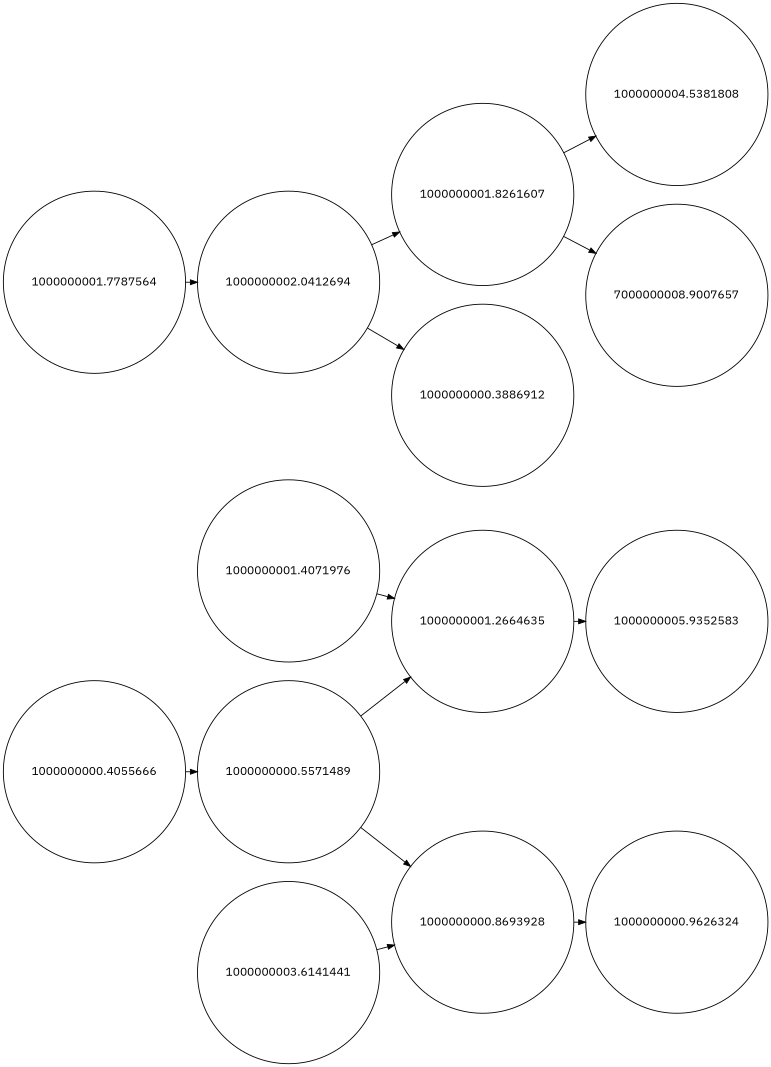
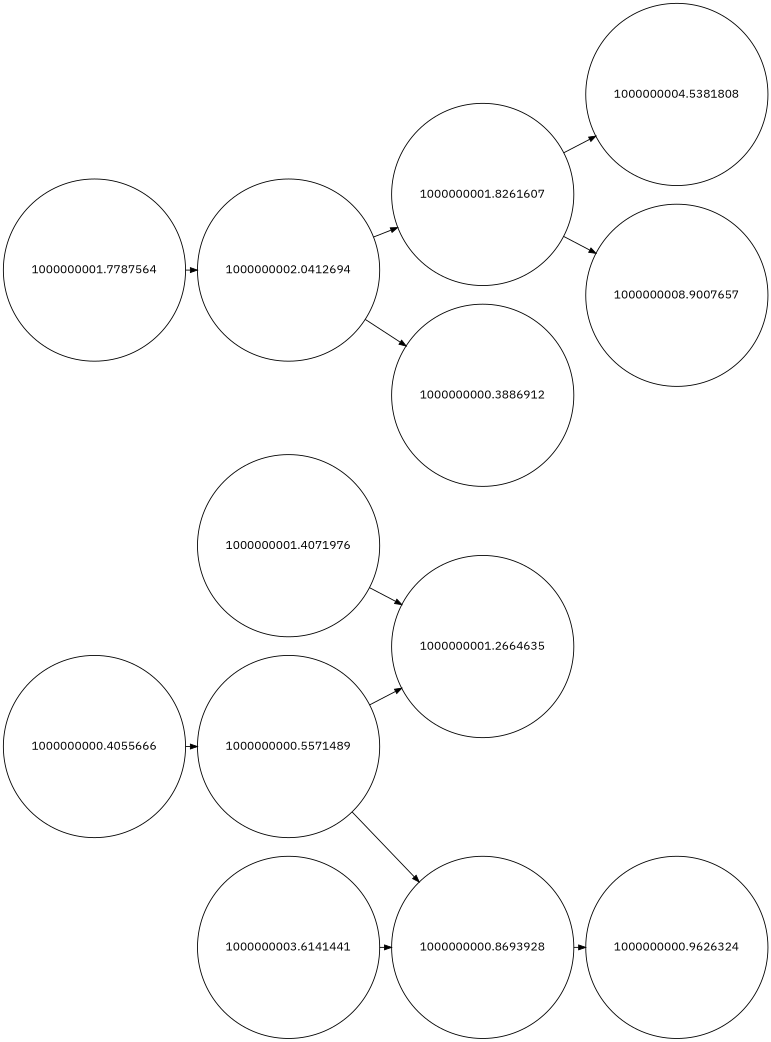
(677, 295) -> (677, 295)
(677, 621) -> none
